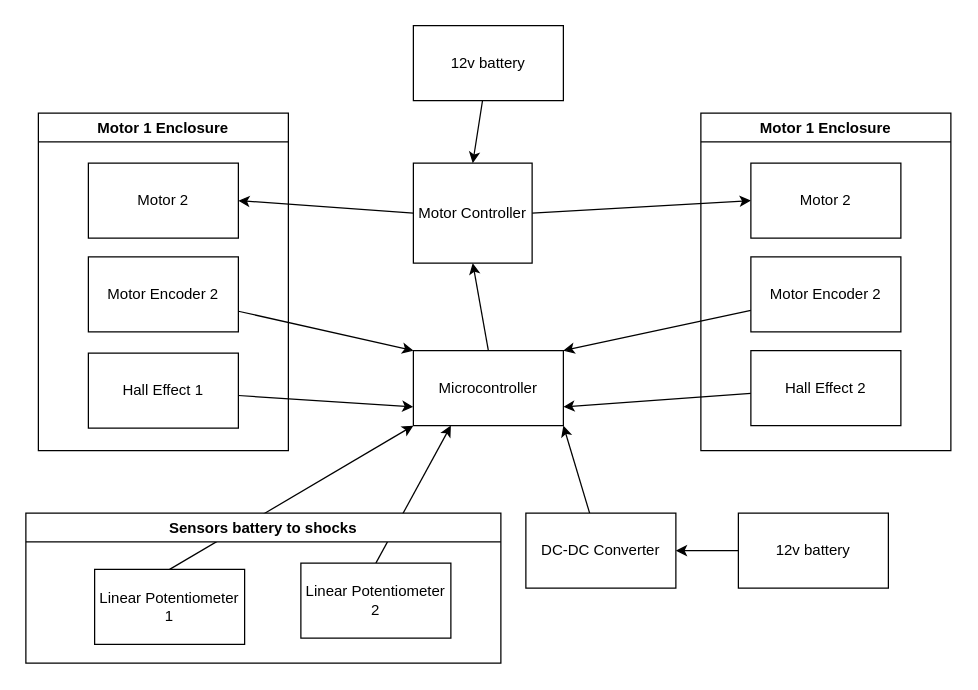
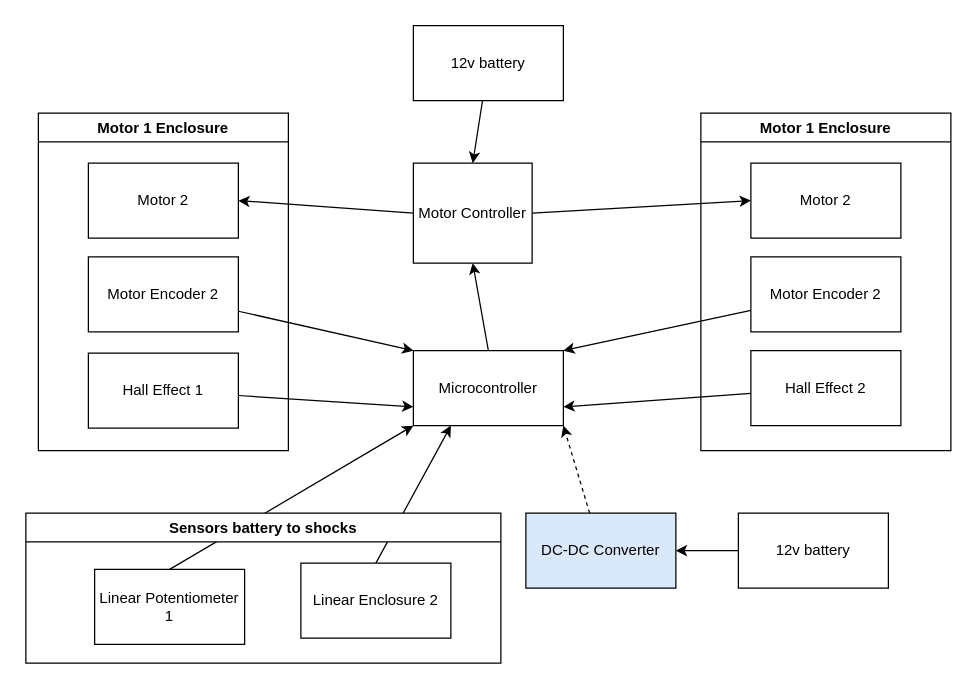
(577, 473) -> (577, 473)
(601, 551) -> (601, 551)
(376, 601) -> (376, 601)
